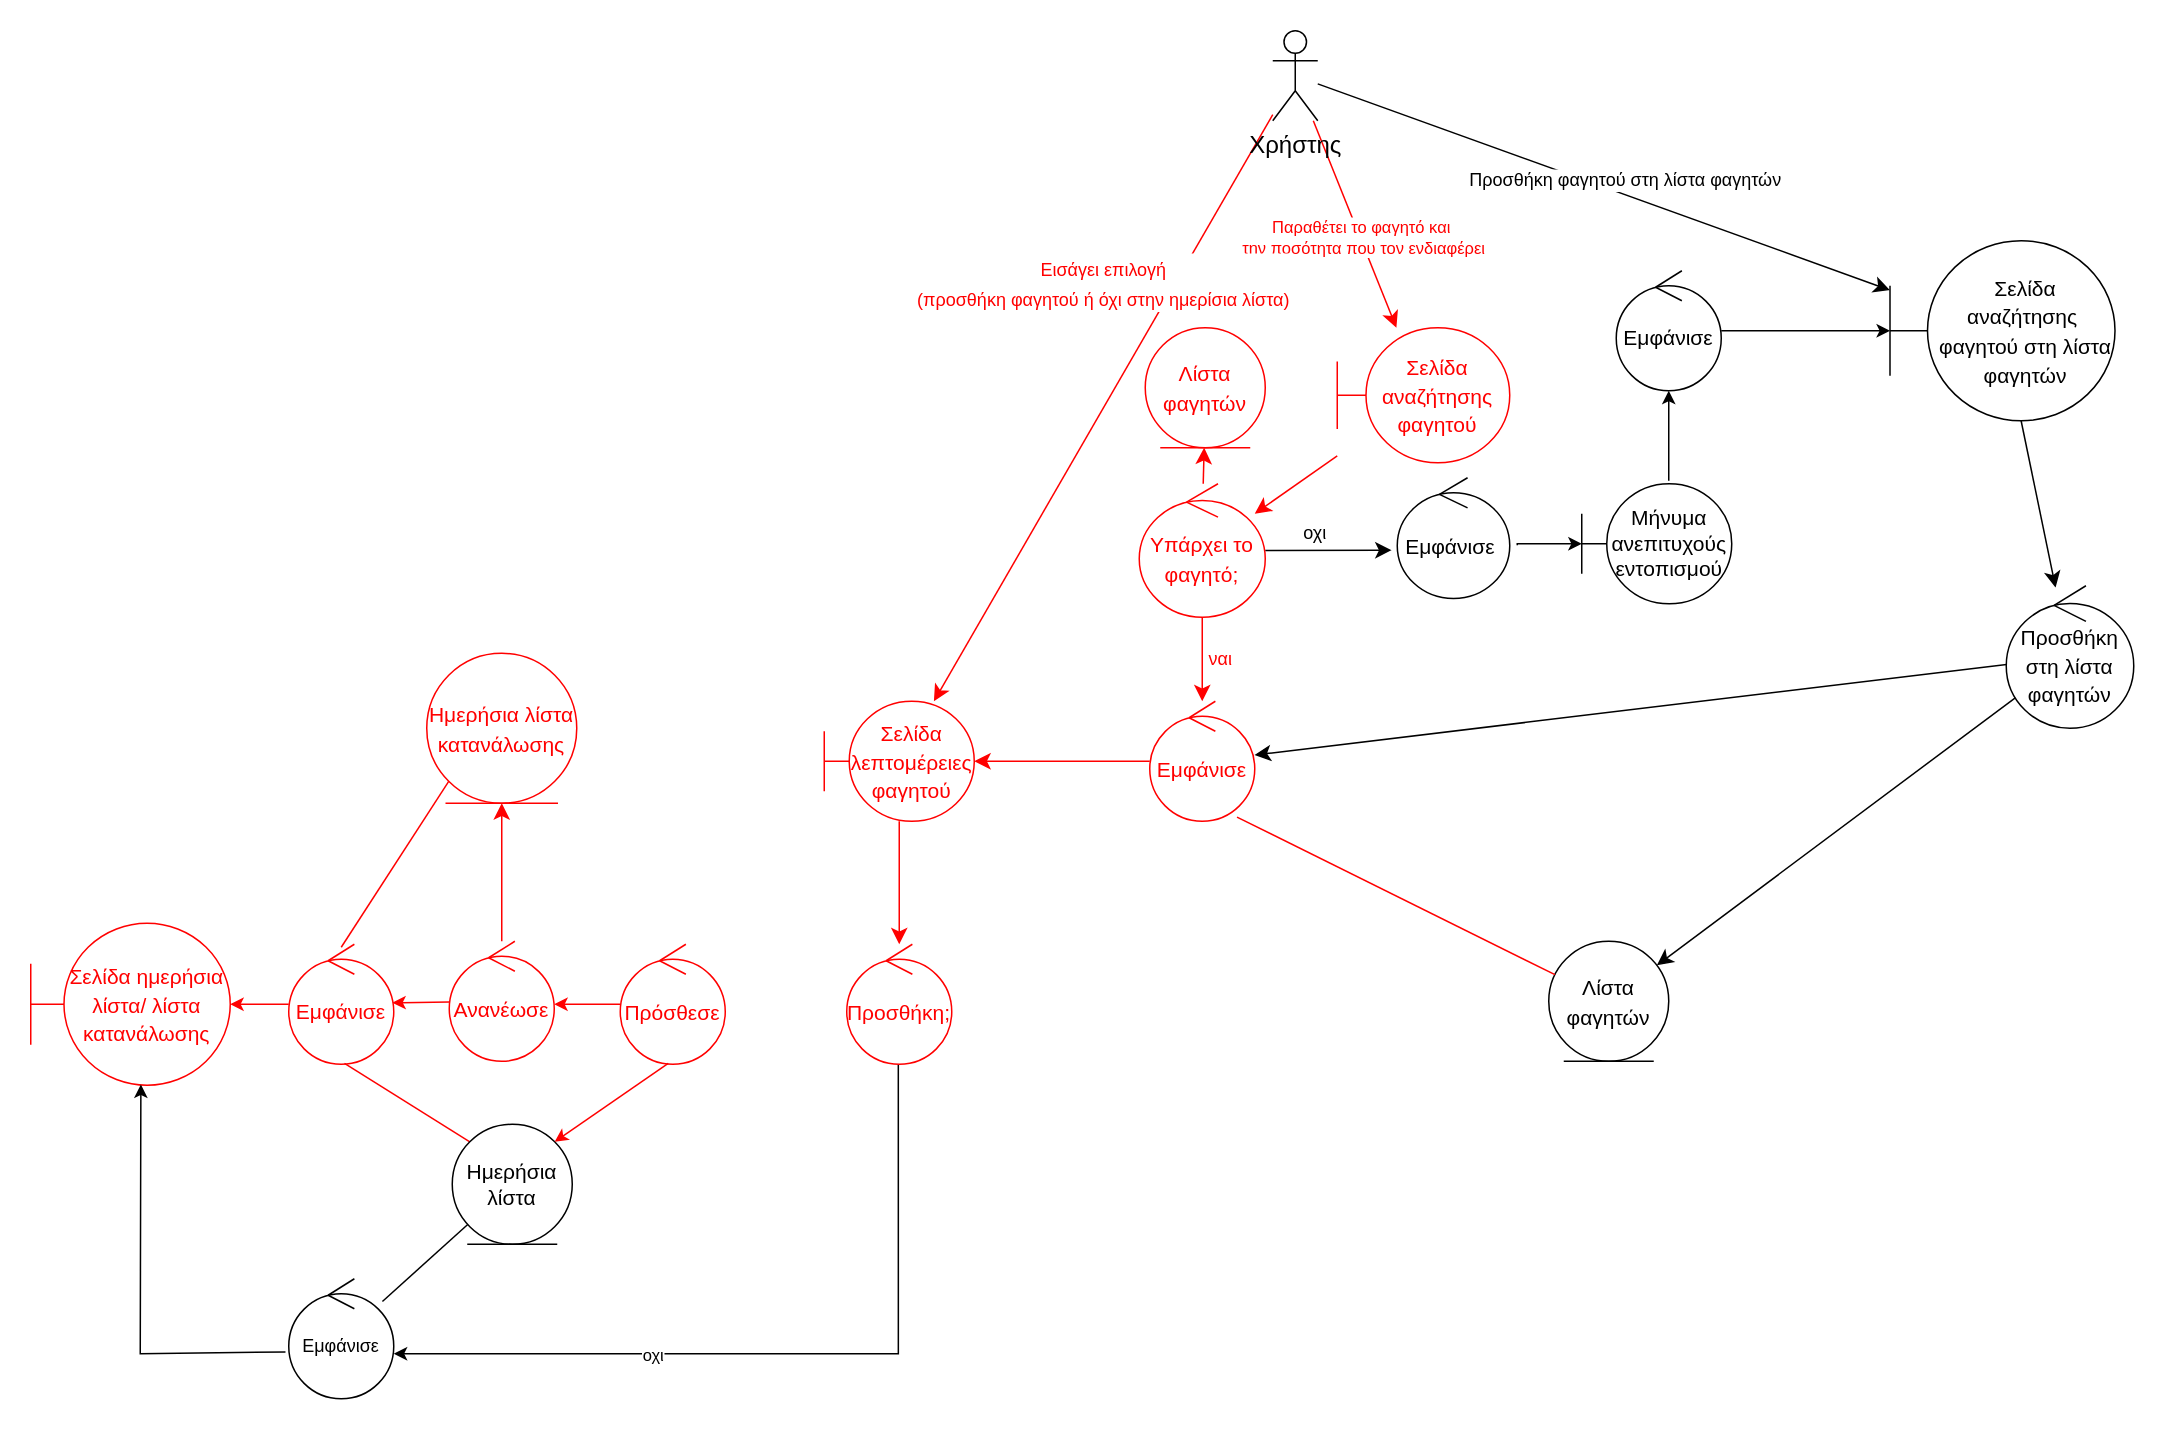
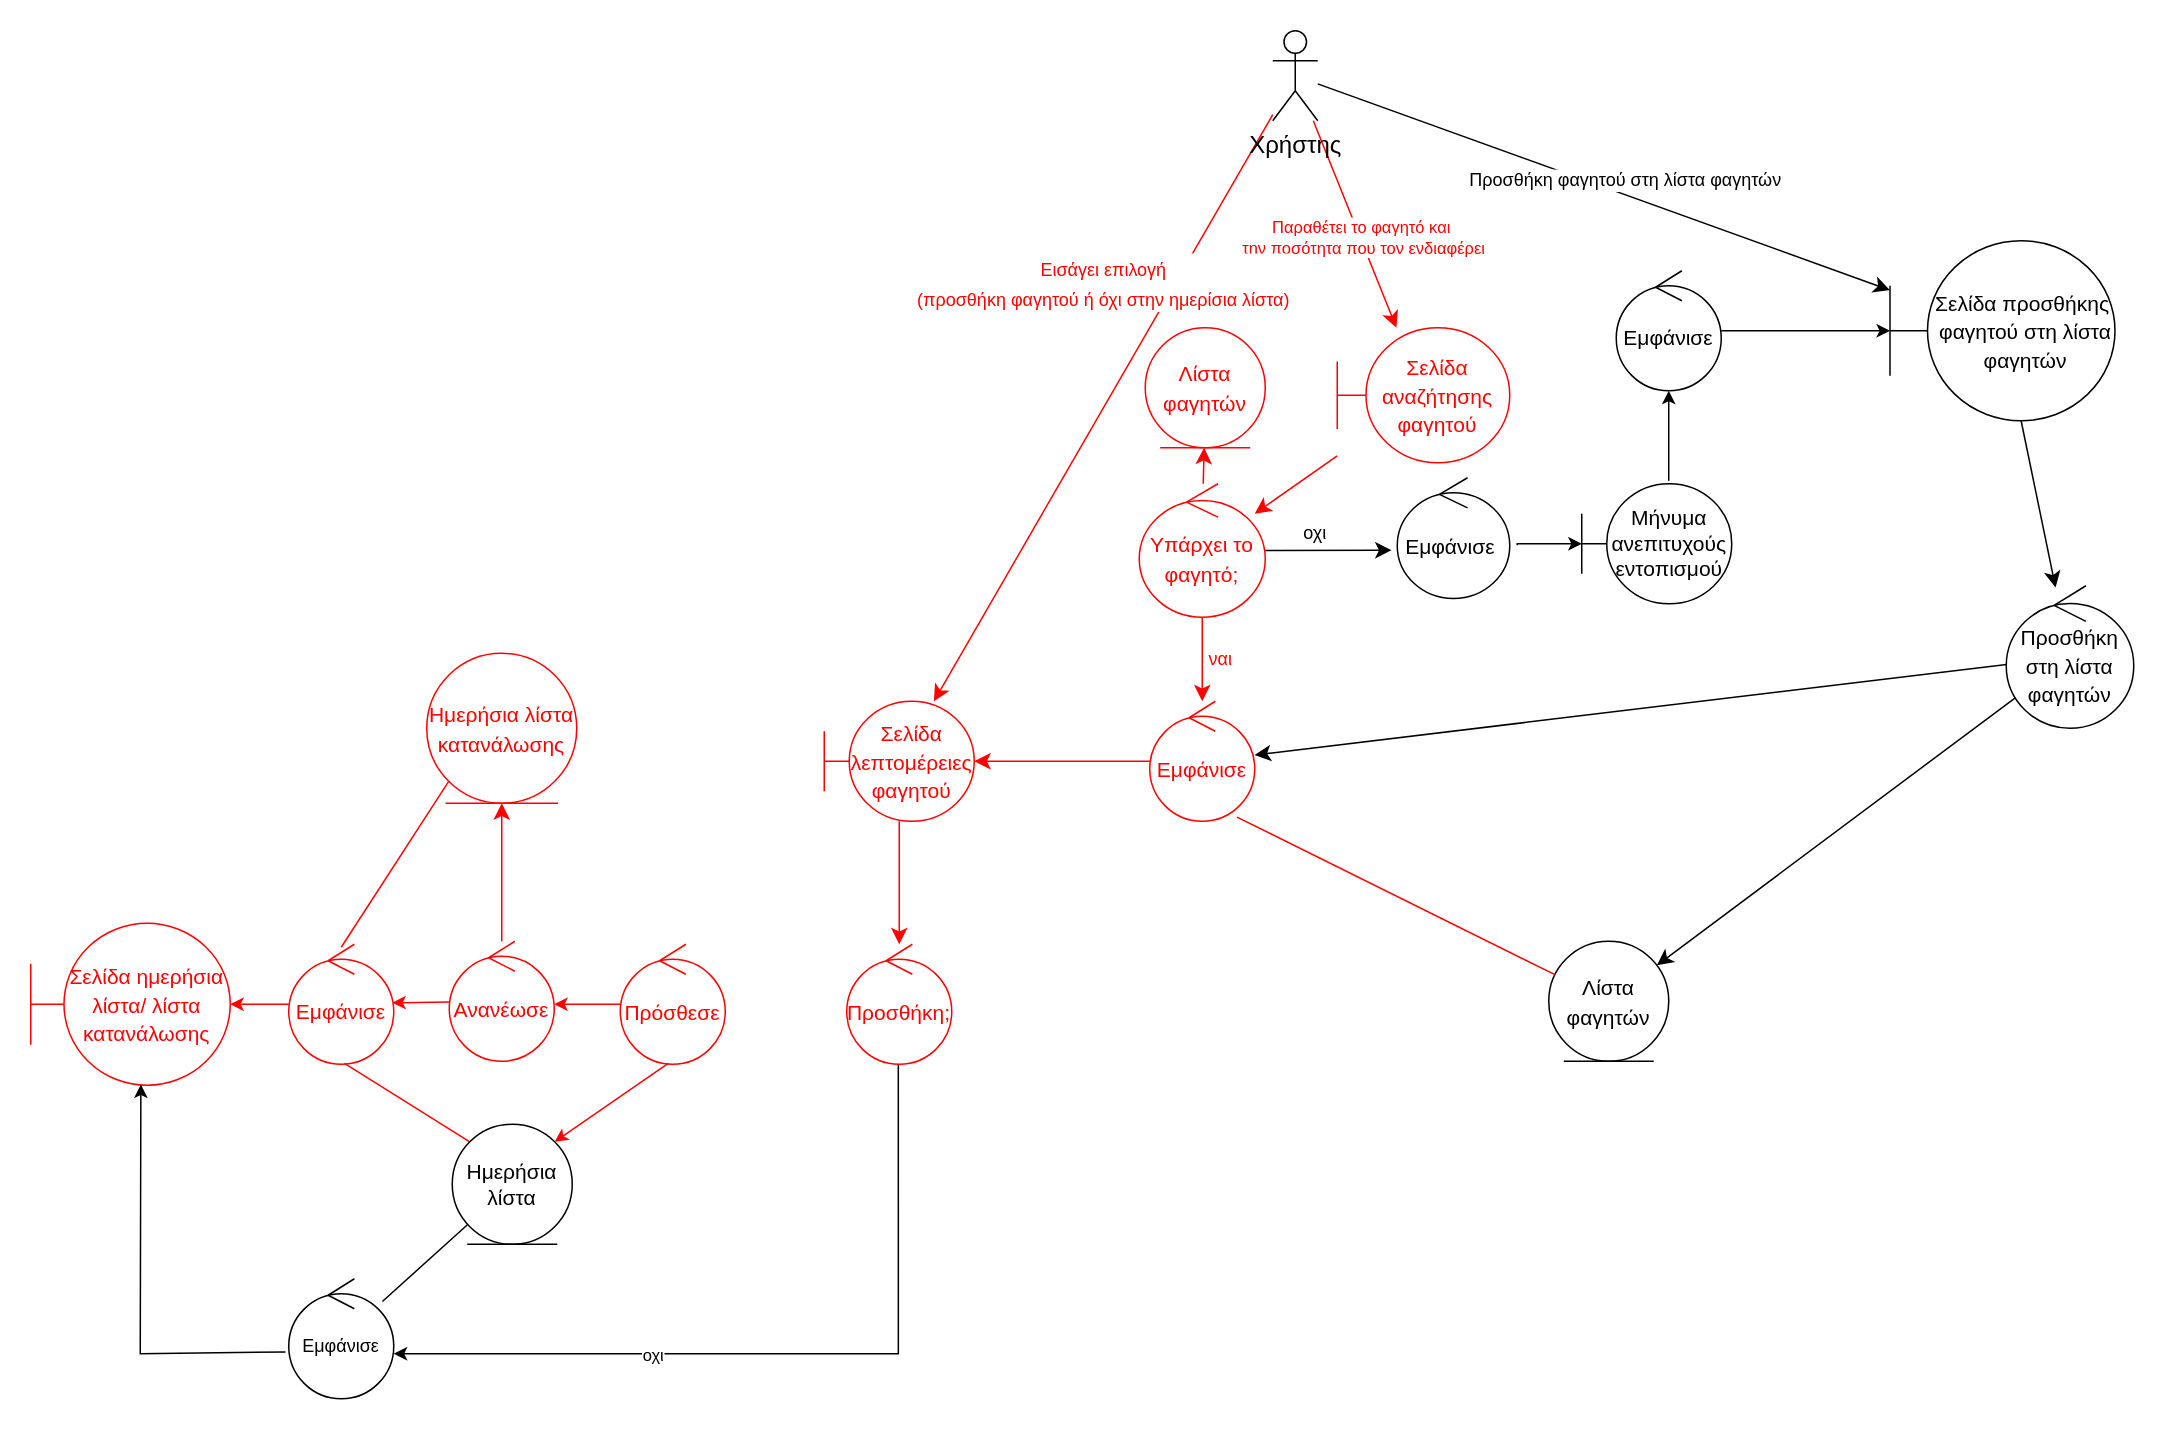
(2026, 331) -> (2026, 331)
